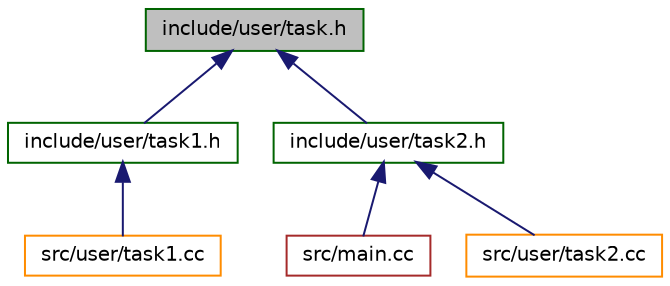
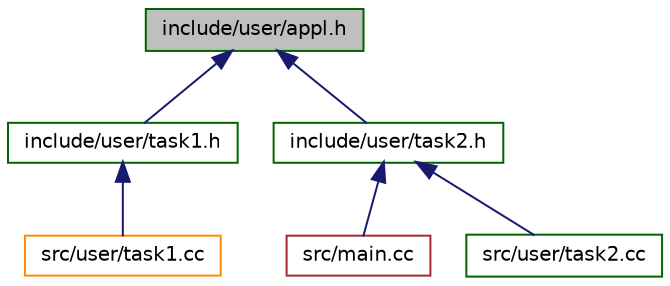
(255, 30) -> (255, 30)
(564, 256) -> (564, 256)
